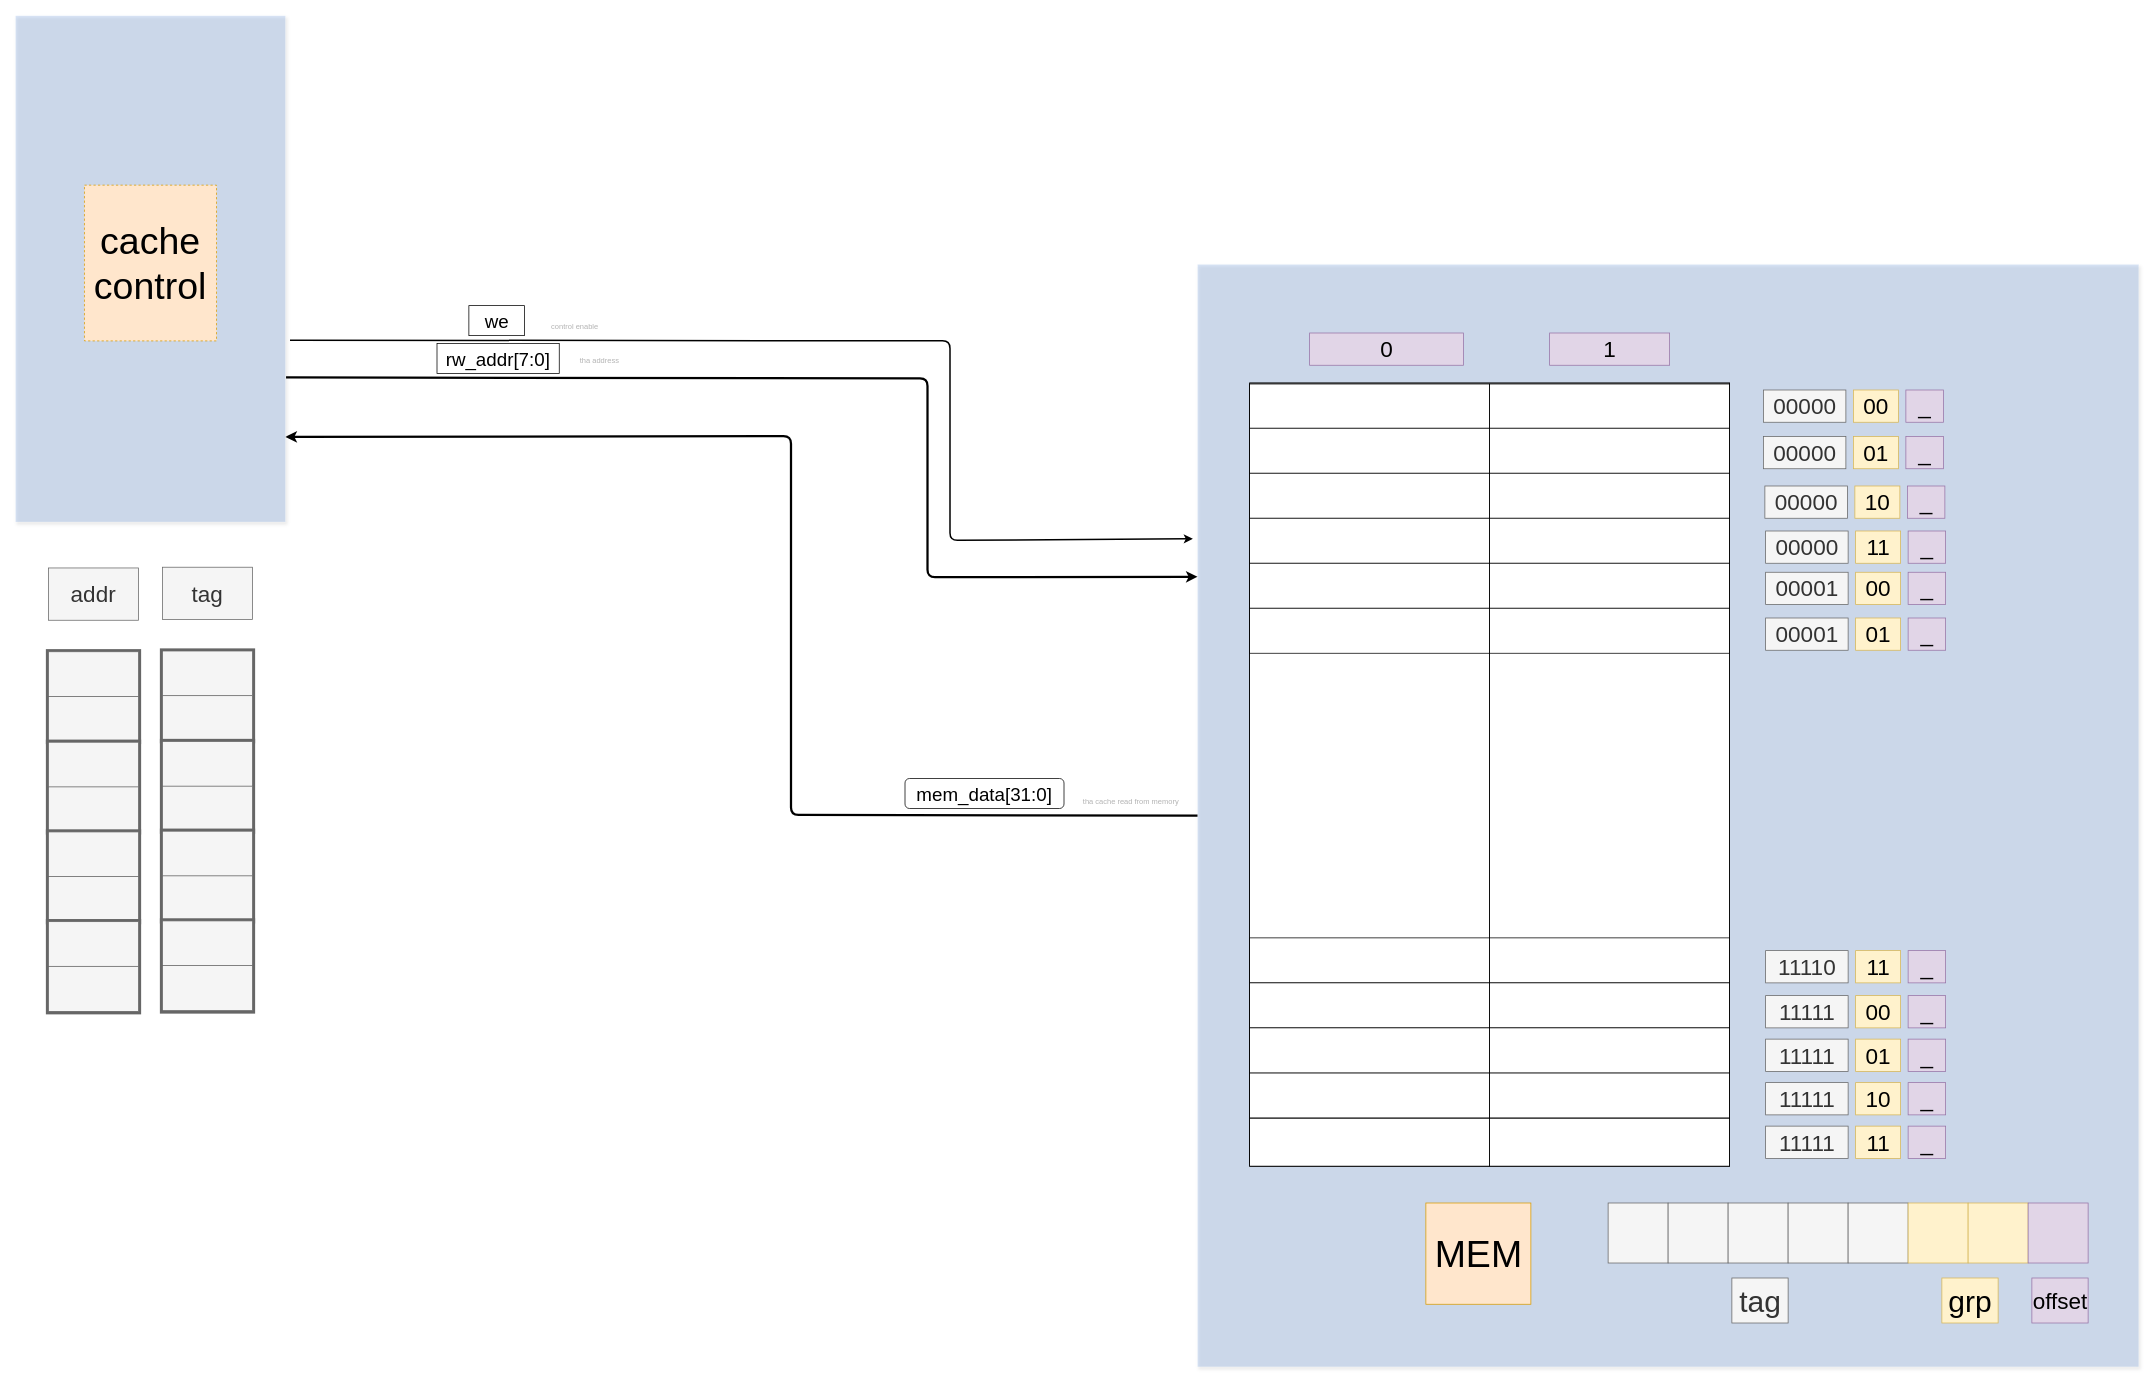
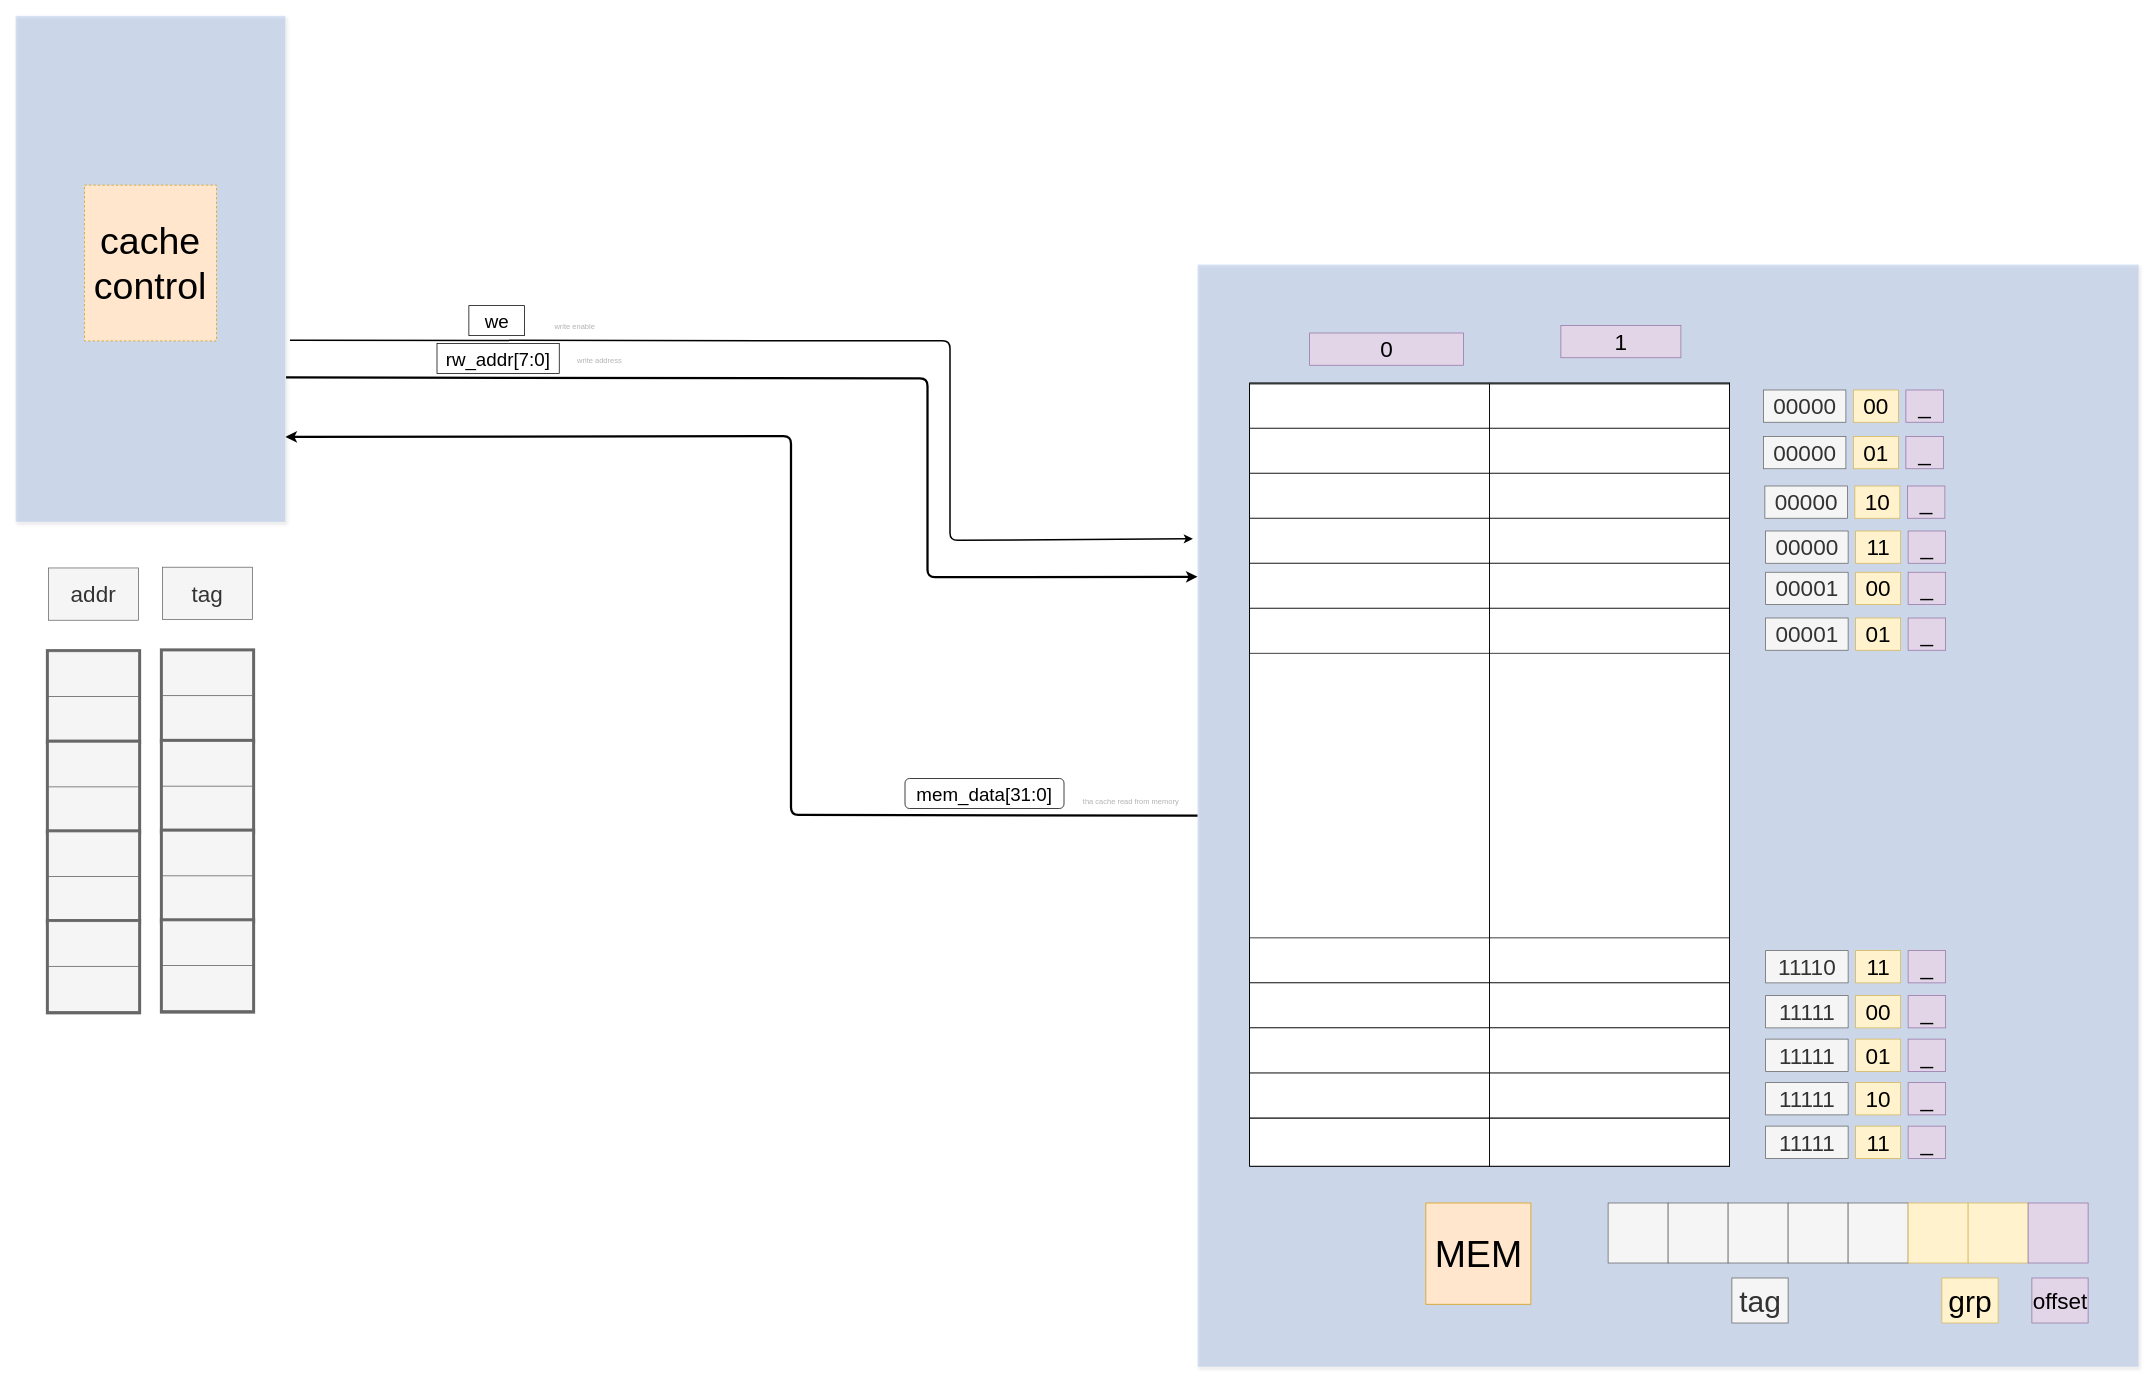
(575, 326) -> (575, 326)
(1610, 349) -> (1621, 342)
(600, 360) -> (600, 360)
